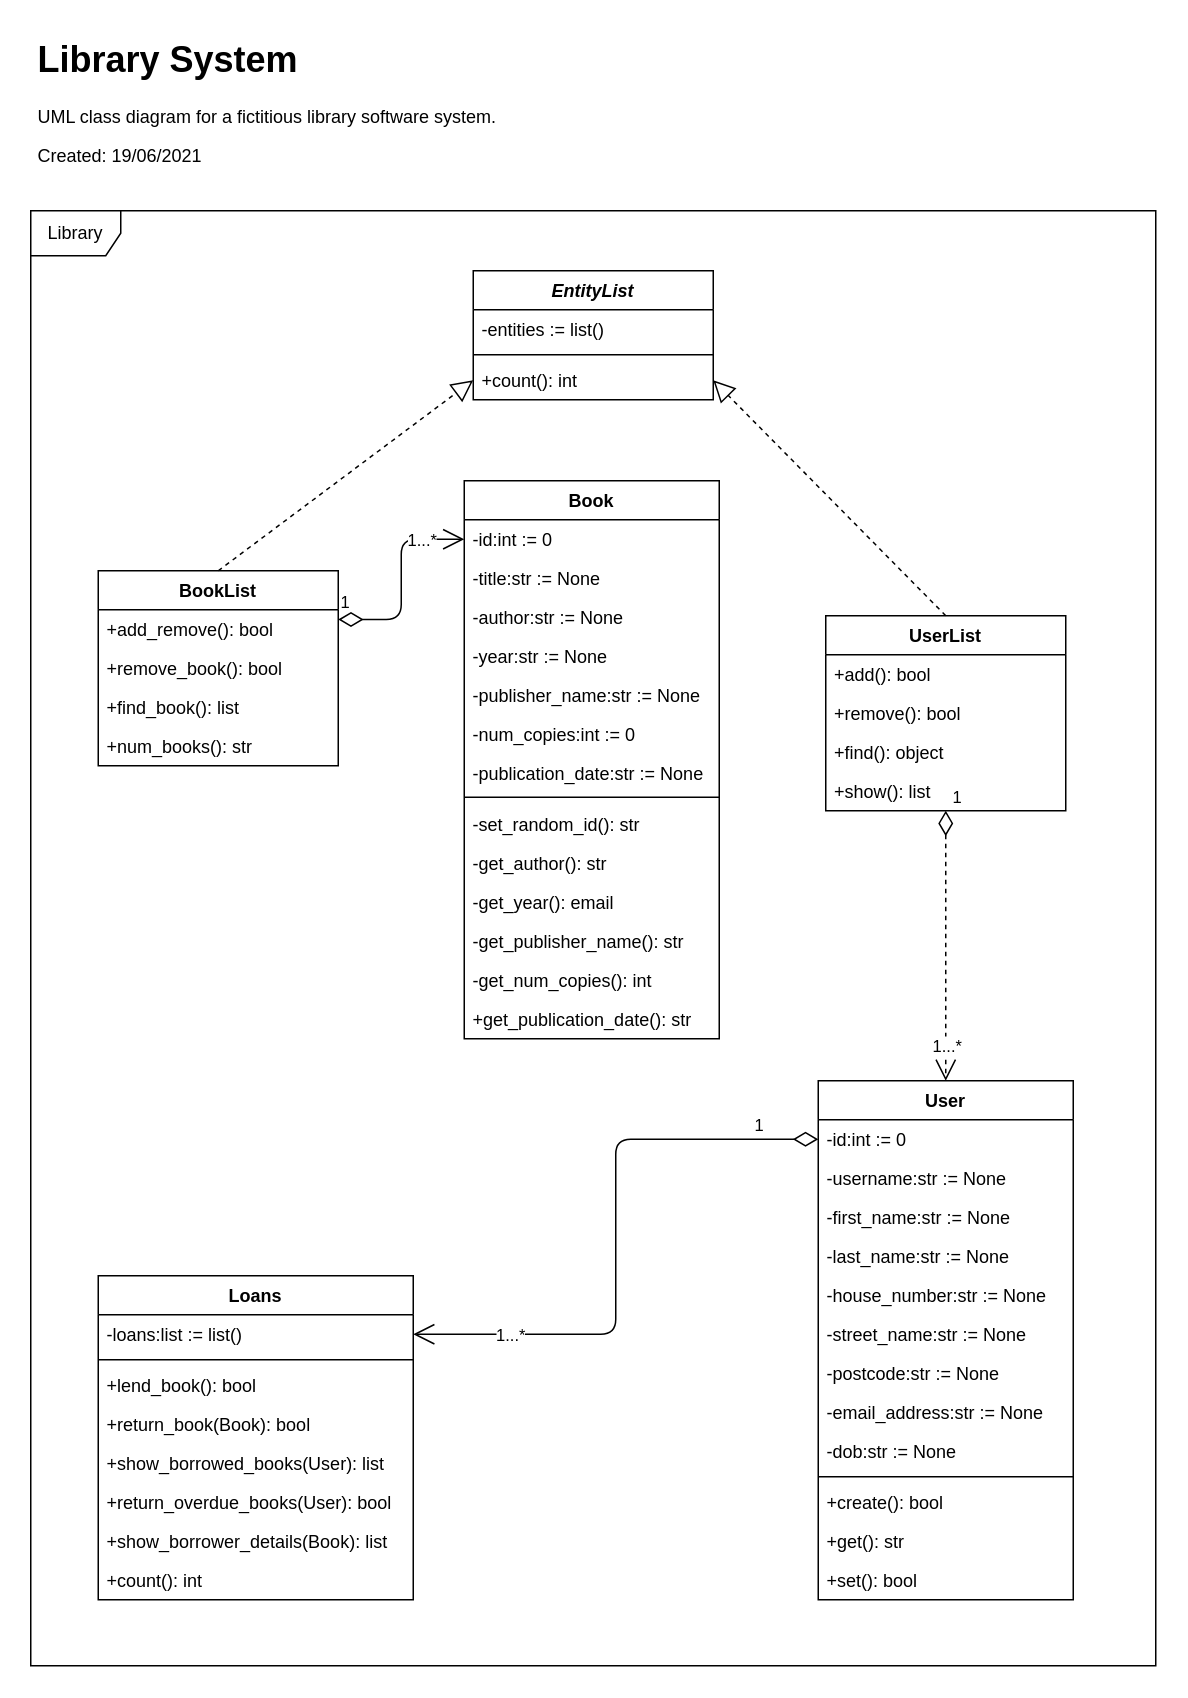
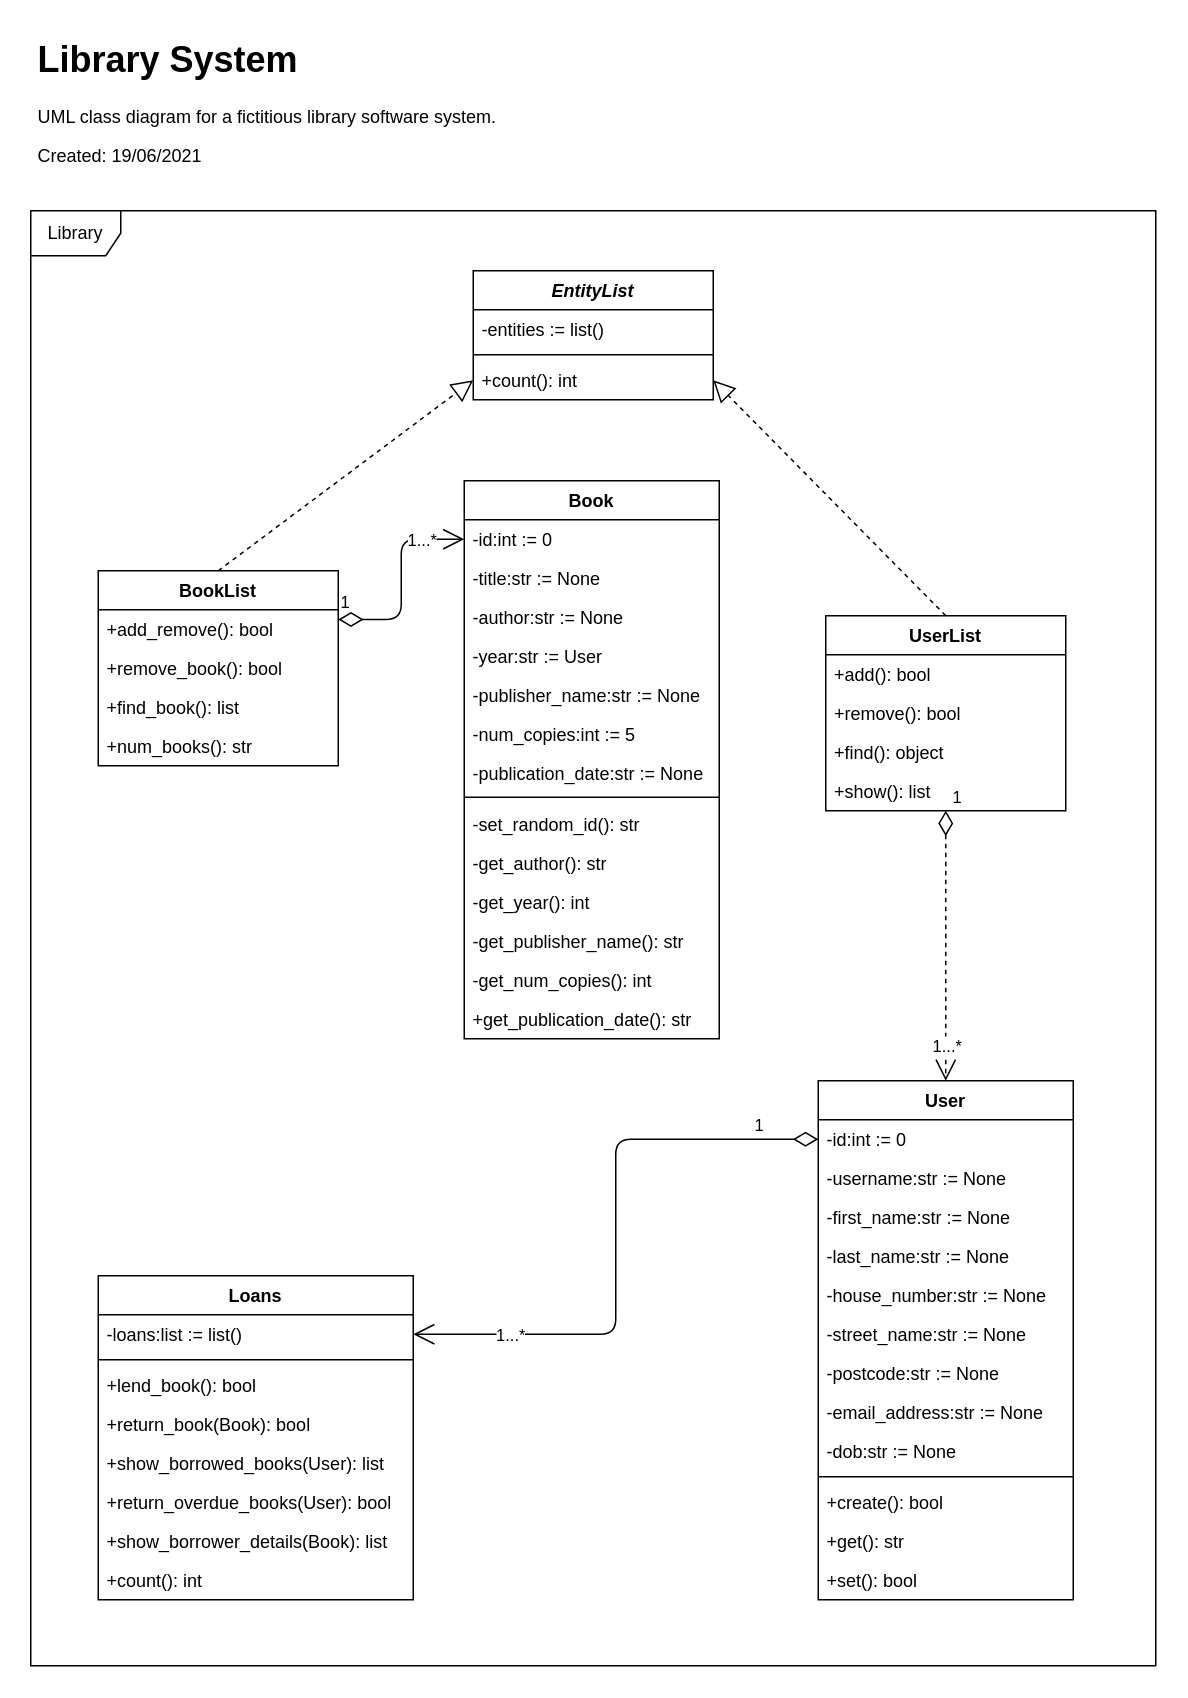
(549, 657) -> (549, 657)
(559, 735) -> (559, 735)
(554, 903) -> (546, 903)
